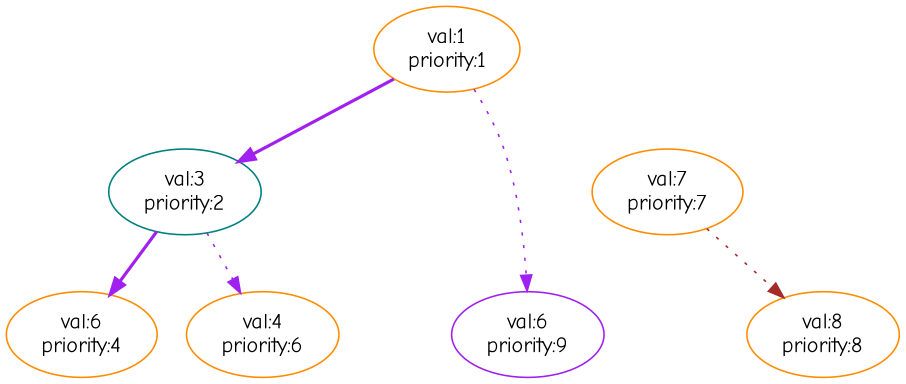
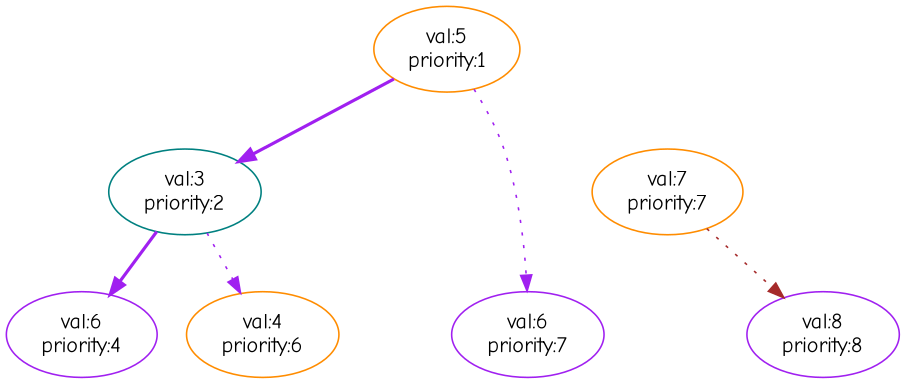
(447, 49) -> (447, 49)
(82, 335) -> (82, 335)
(528, 335) -> (528, 335)
(823, 335) -> (823, 335)
